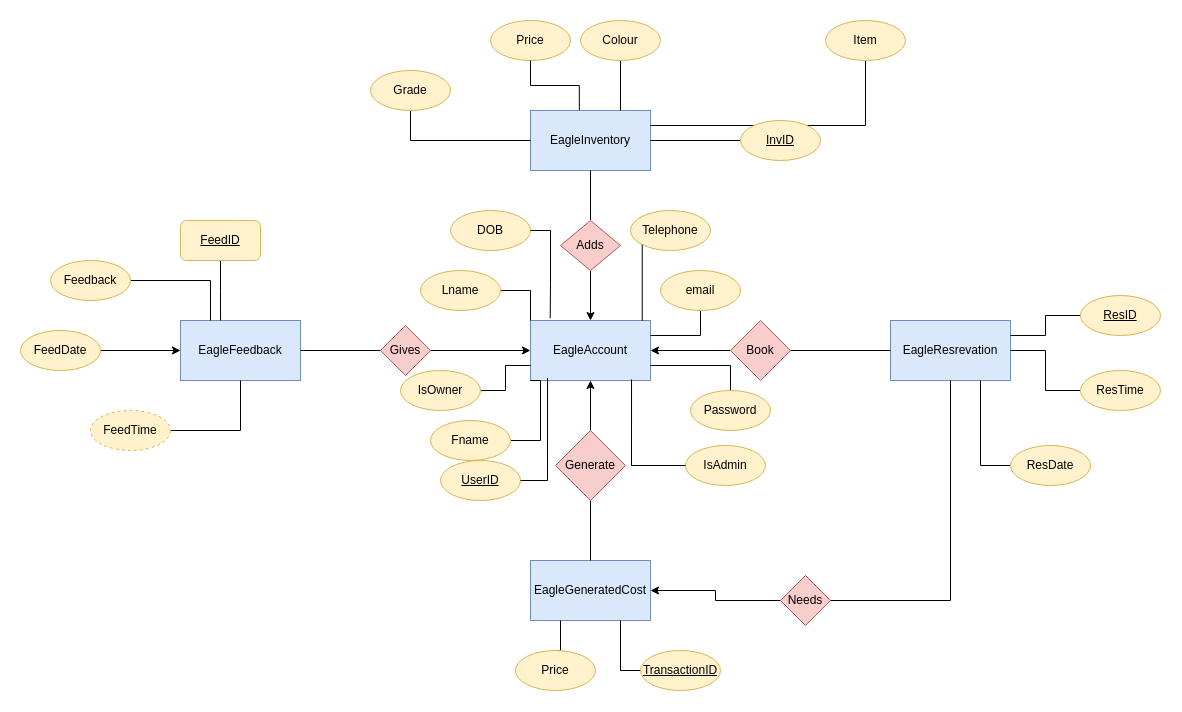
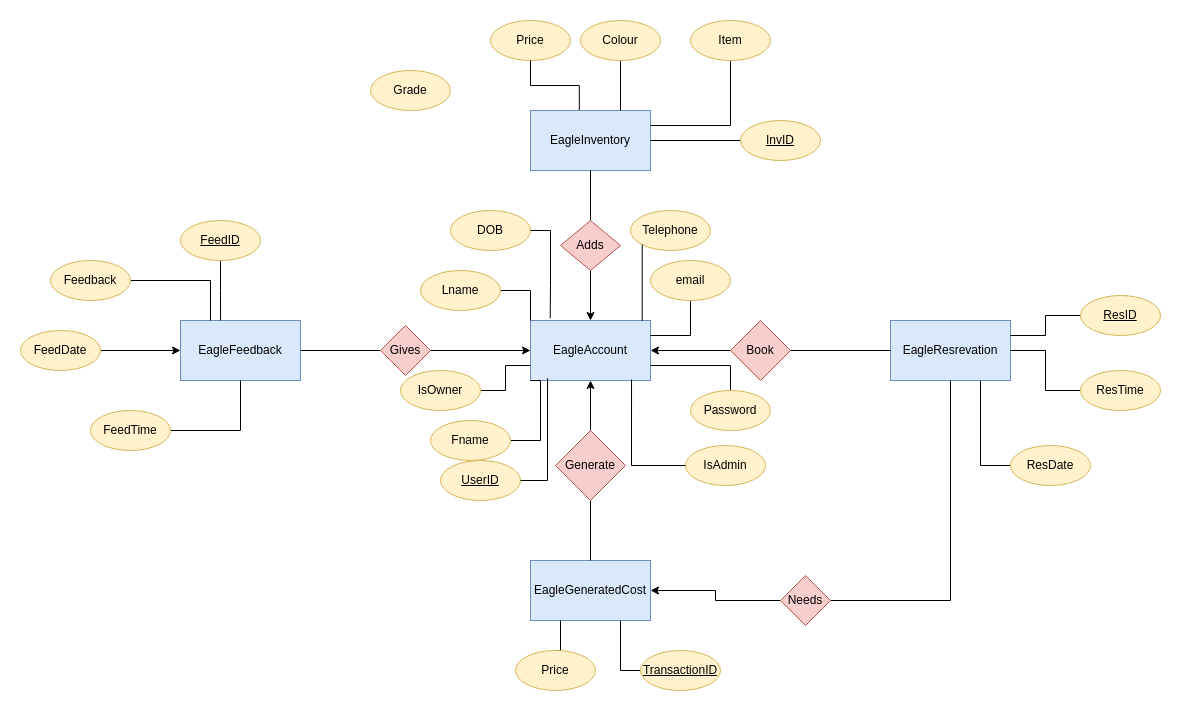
(866, 41) -> (731, 41)
(456, 141) -> none
(221, 241) -> (221, 241)
(701, 291) -> (691, 281)
(131, 431) -> (131, 431)
